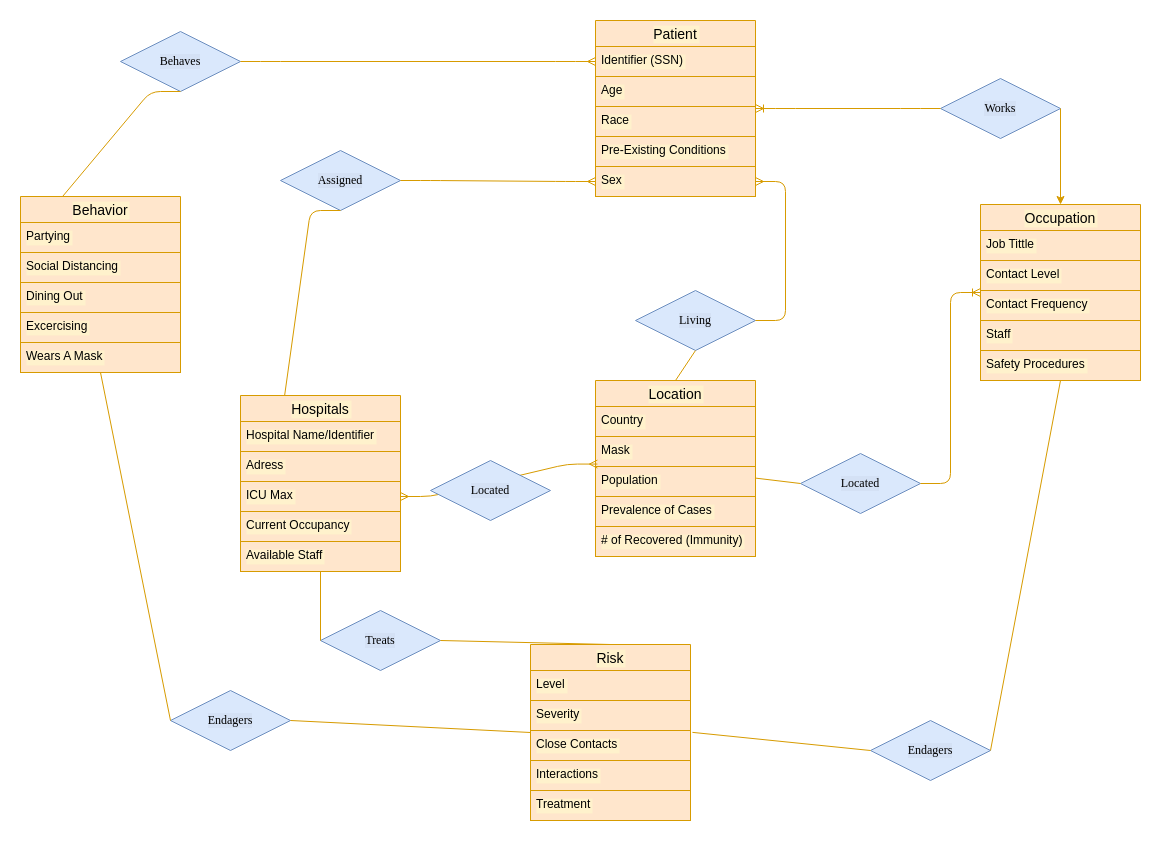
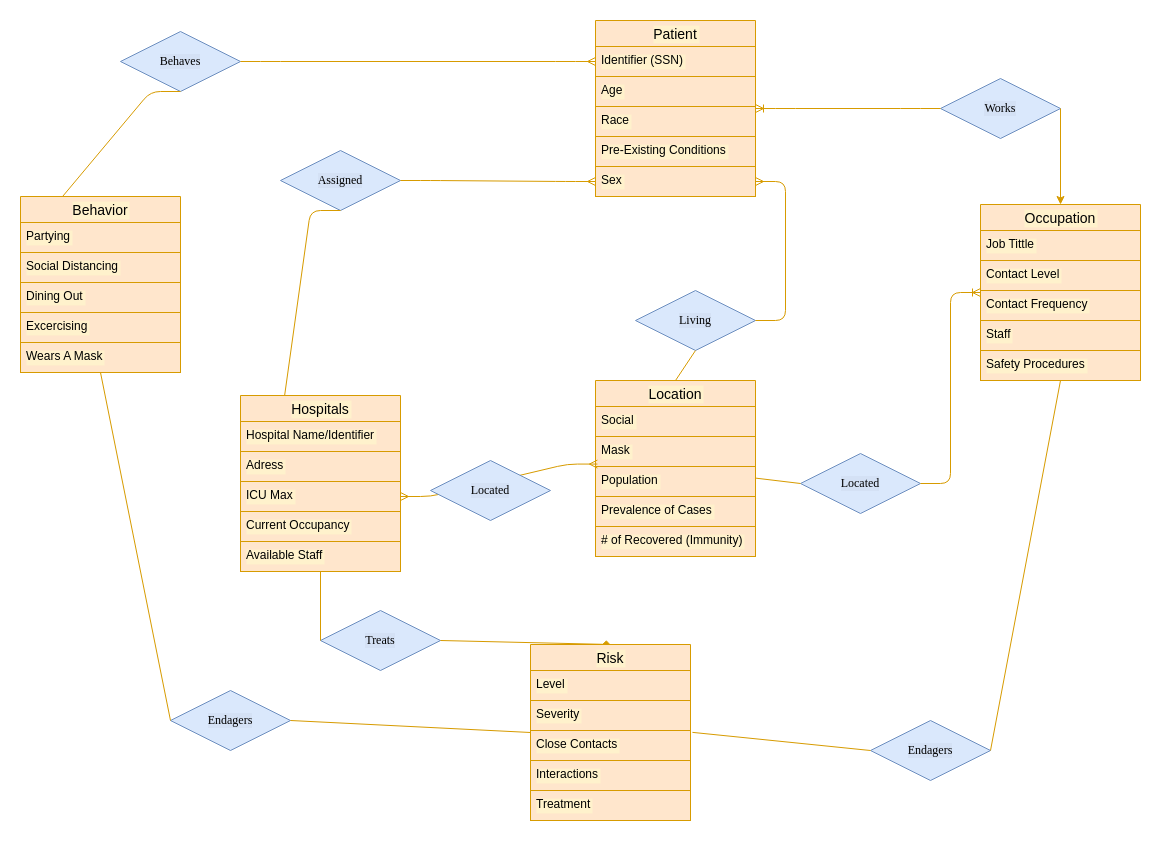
(625, 420) -> (618, 420)
(606, 644) -> (602, 644)
